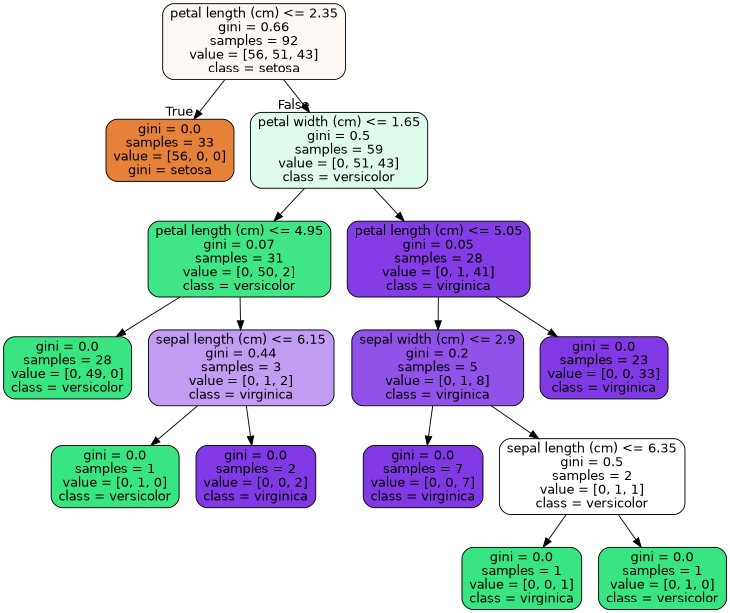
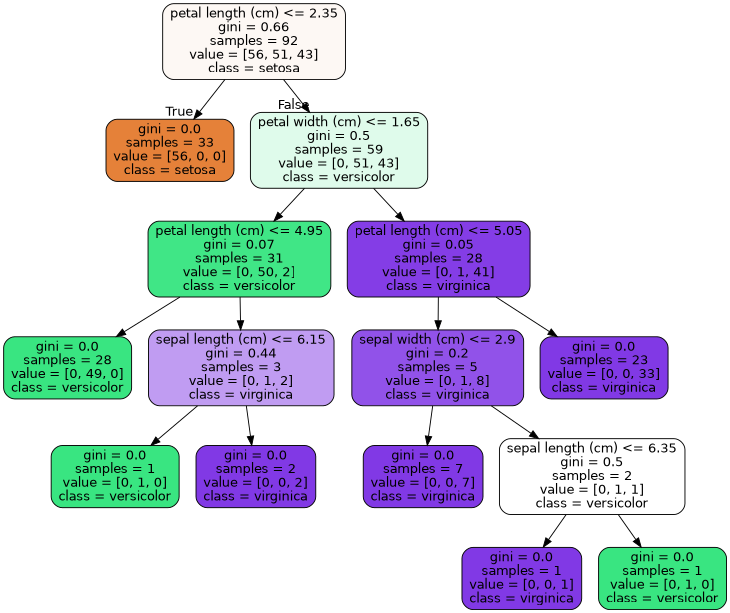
(170, 150) -> (170, 150)
(522, 578) -> (522, 578)
